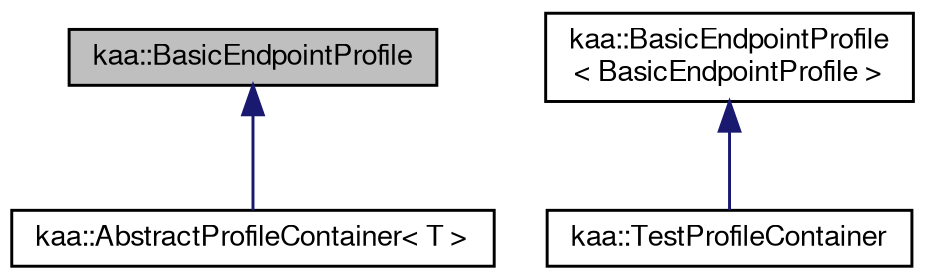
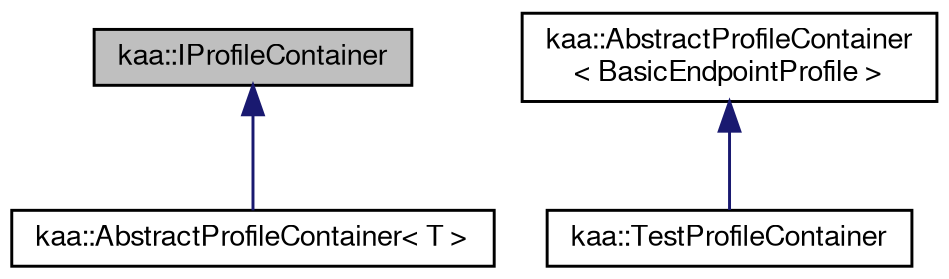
(253, 57) -> (253, 57)
(730, 57) -> (730, 57)
